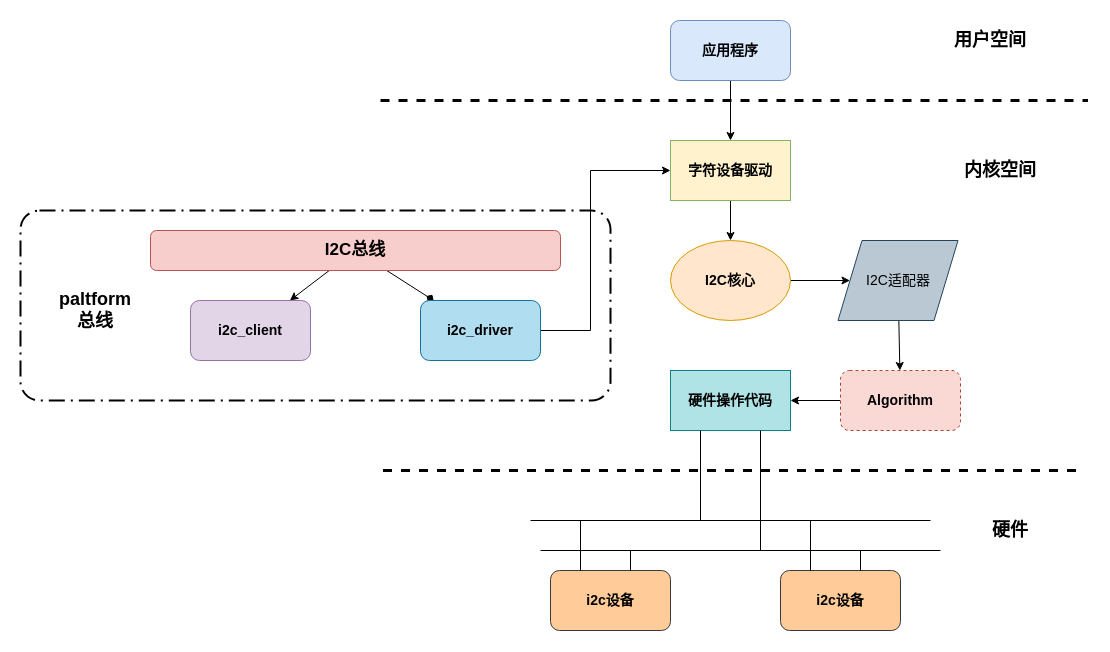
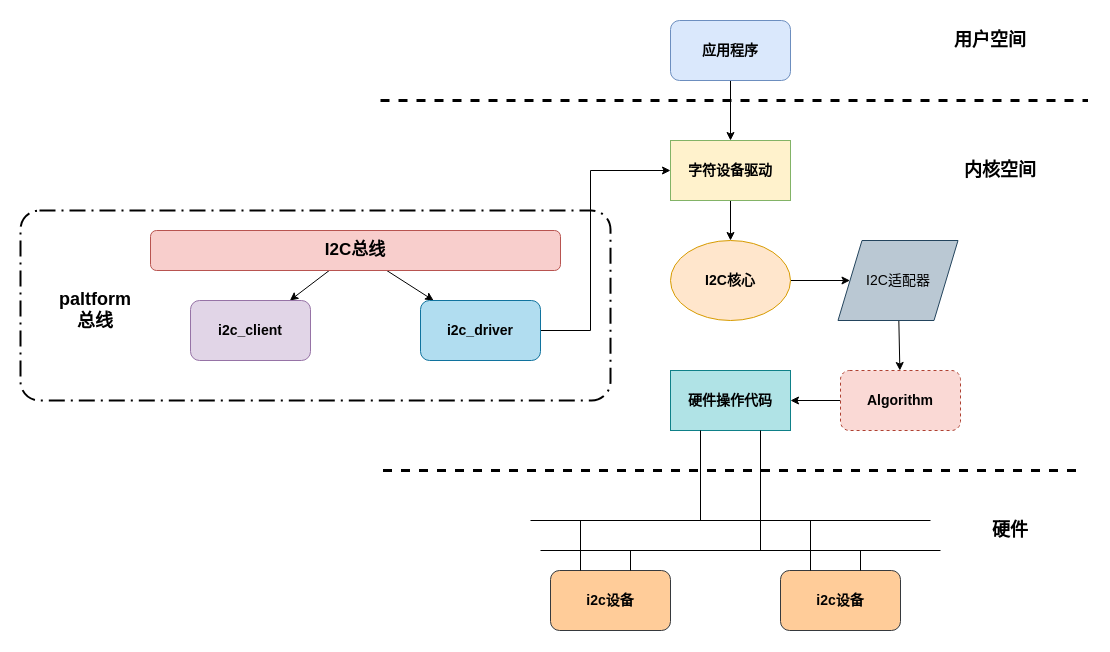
(426, 296) -> (427, 296)
